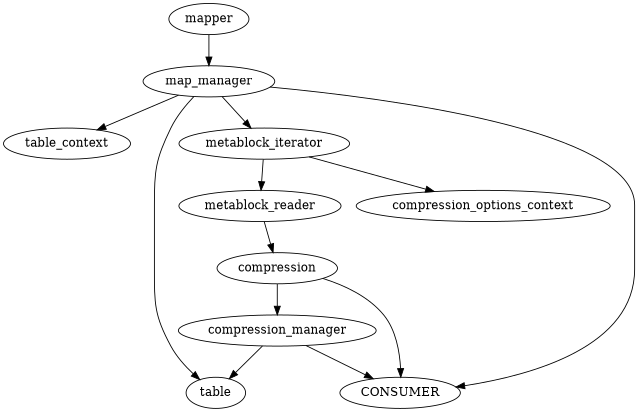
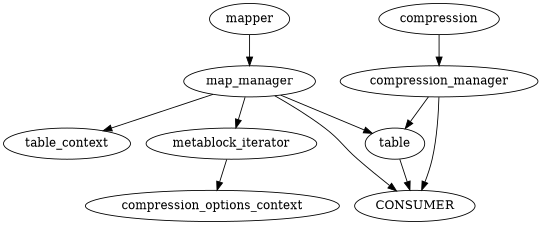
(260, 206) -> none
(379, 309) -> (404, 171)
